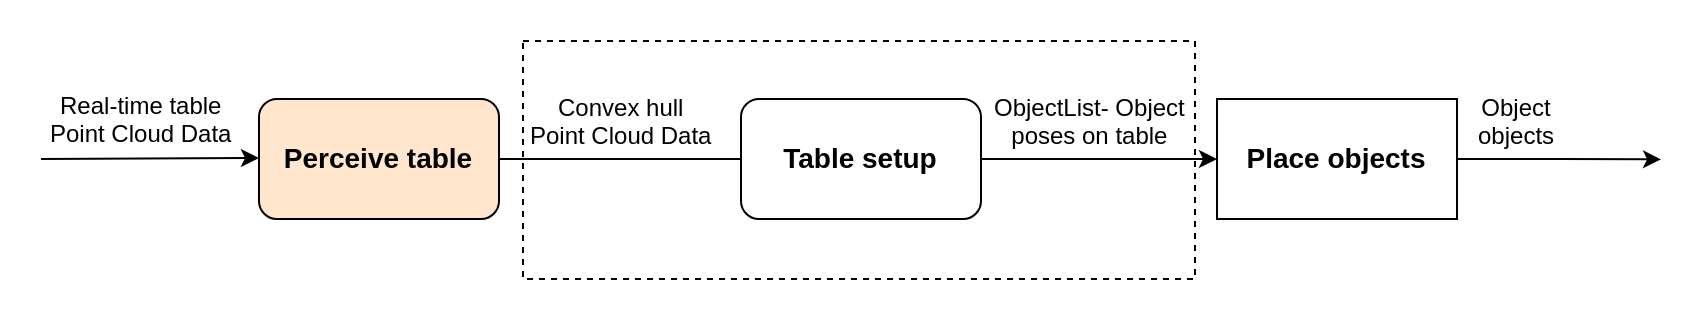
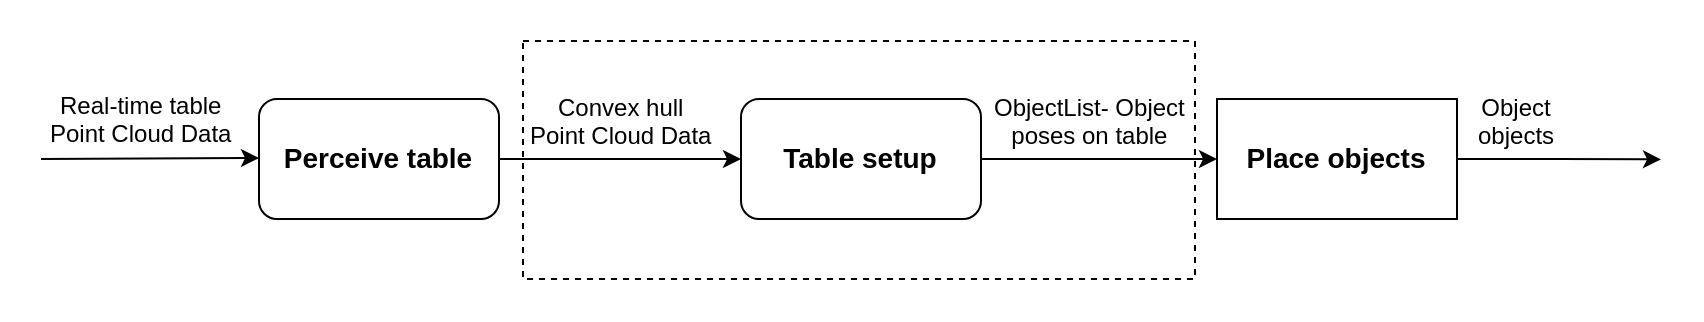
(379, 159) -> (379, 159)
(731, 159) -> (726, 159)
